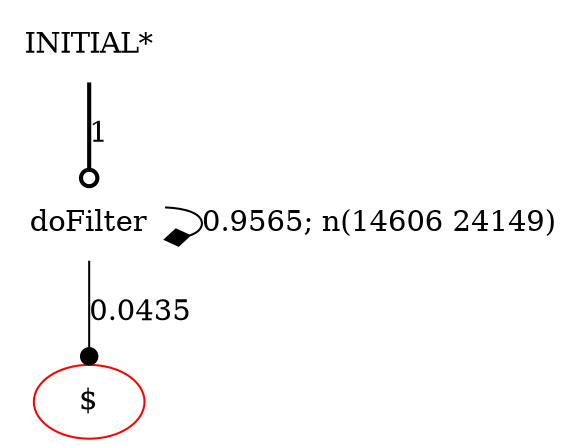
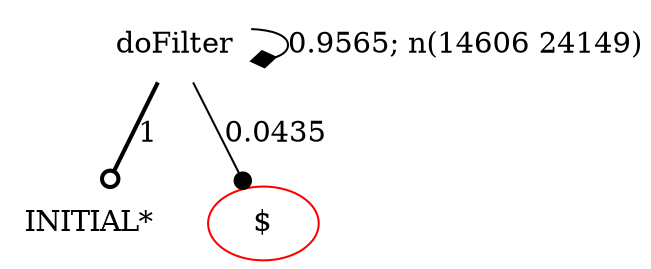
(89, 126) -> (136, 127)
